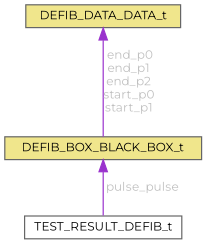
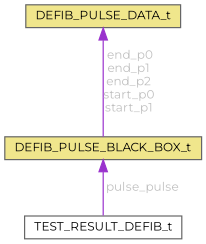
(103, 16) -> (103, 16)
(103, 148) -> (103, 148)
